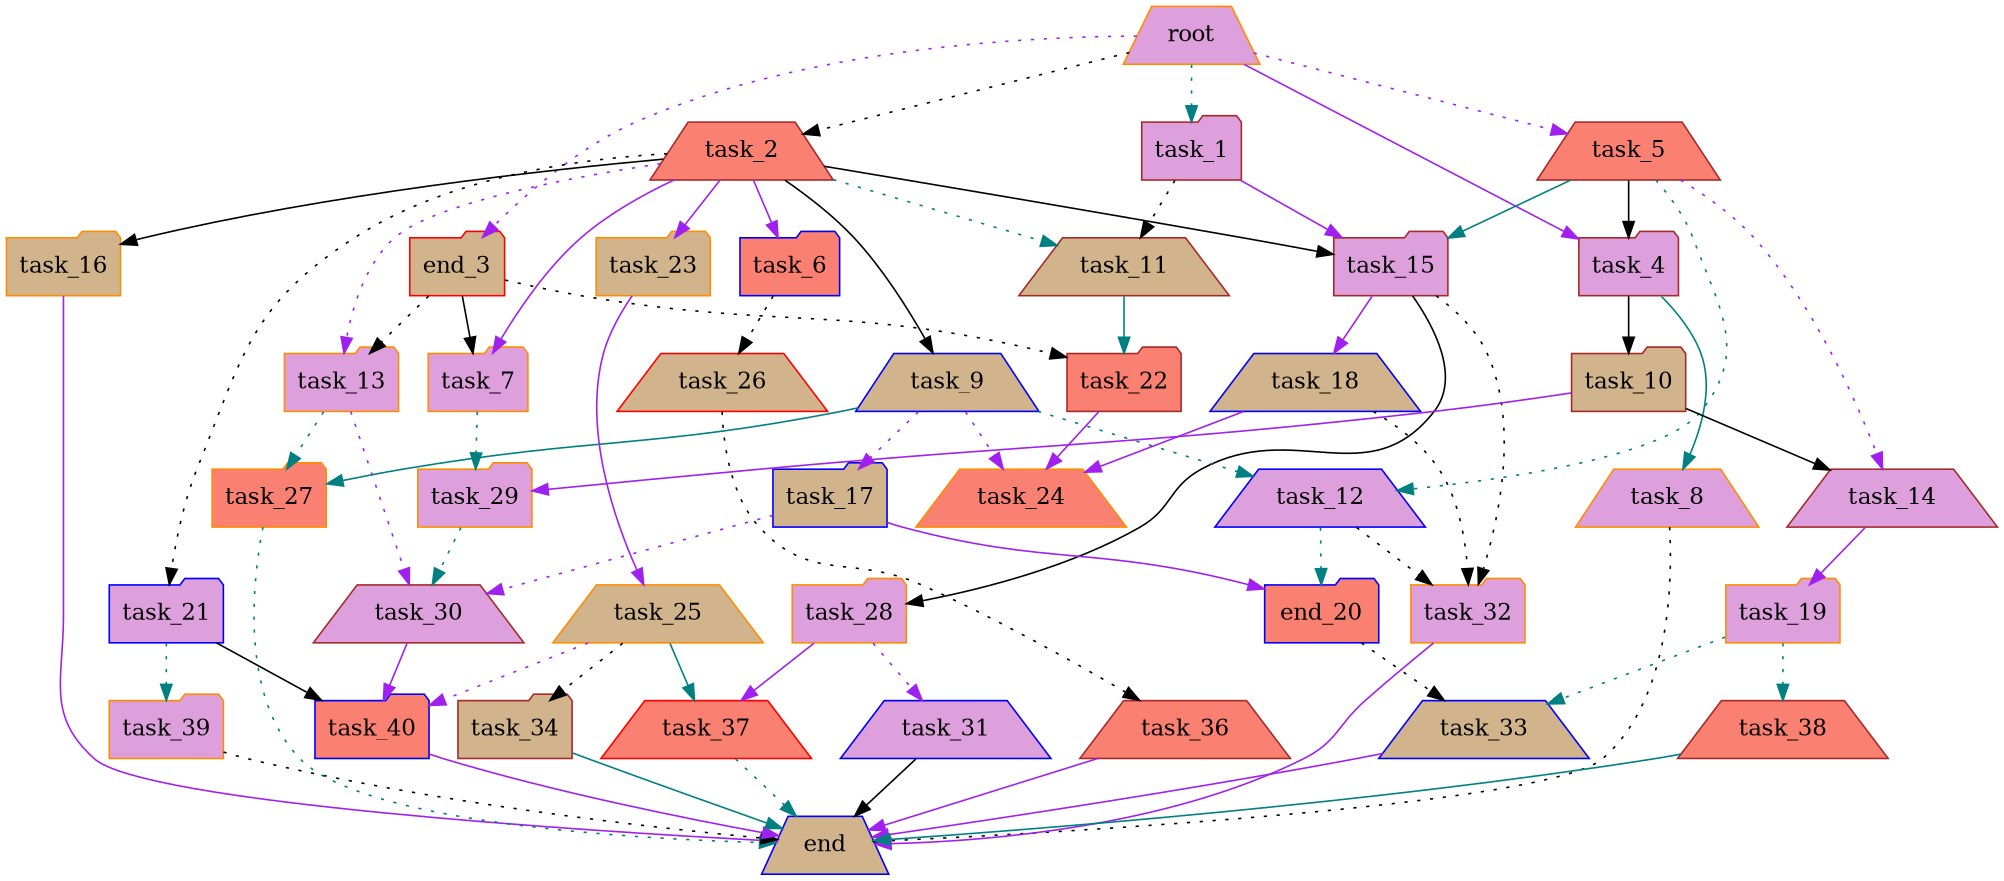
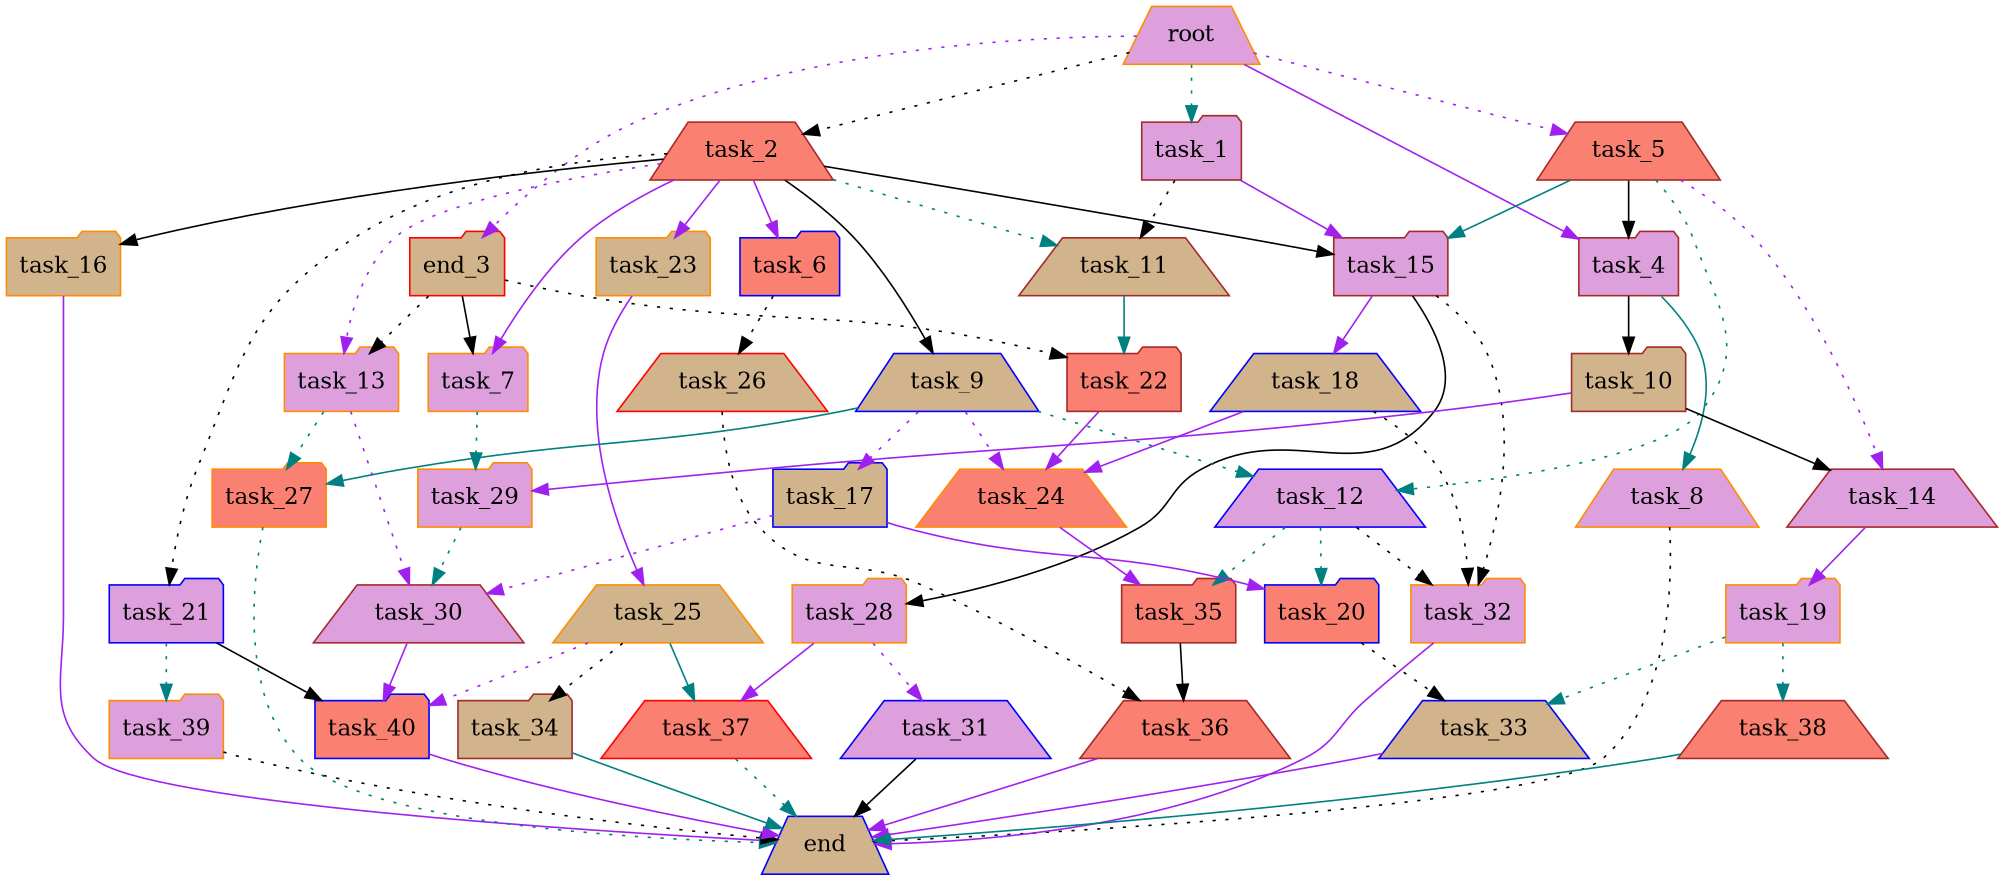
none -> (1179, 614)
(1322, 614) -> (1322, 614)
